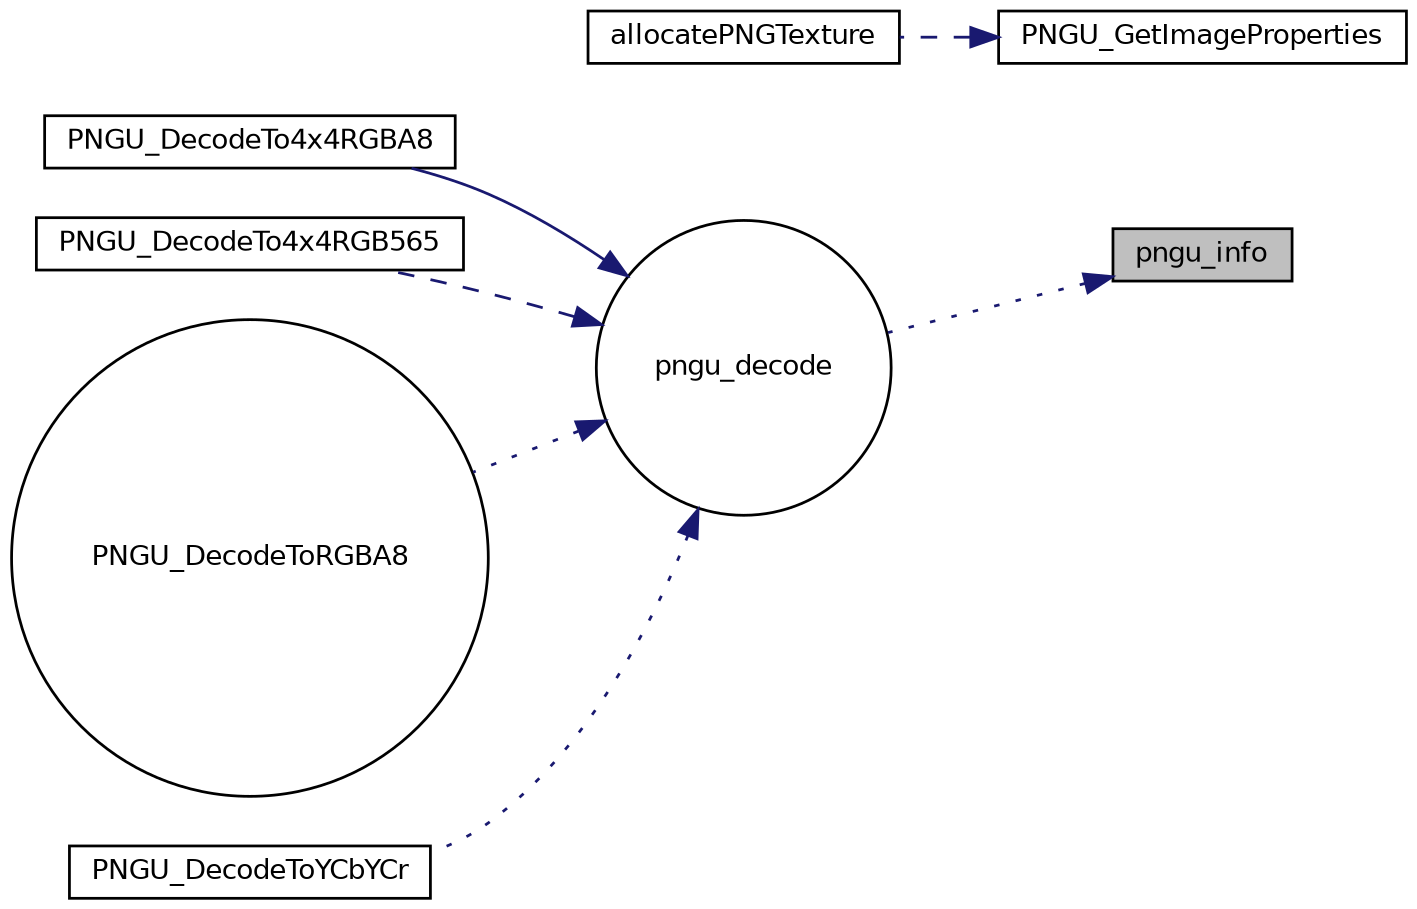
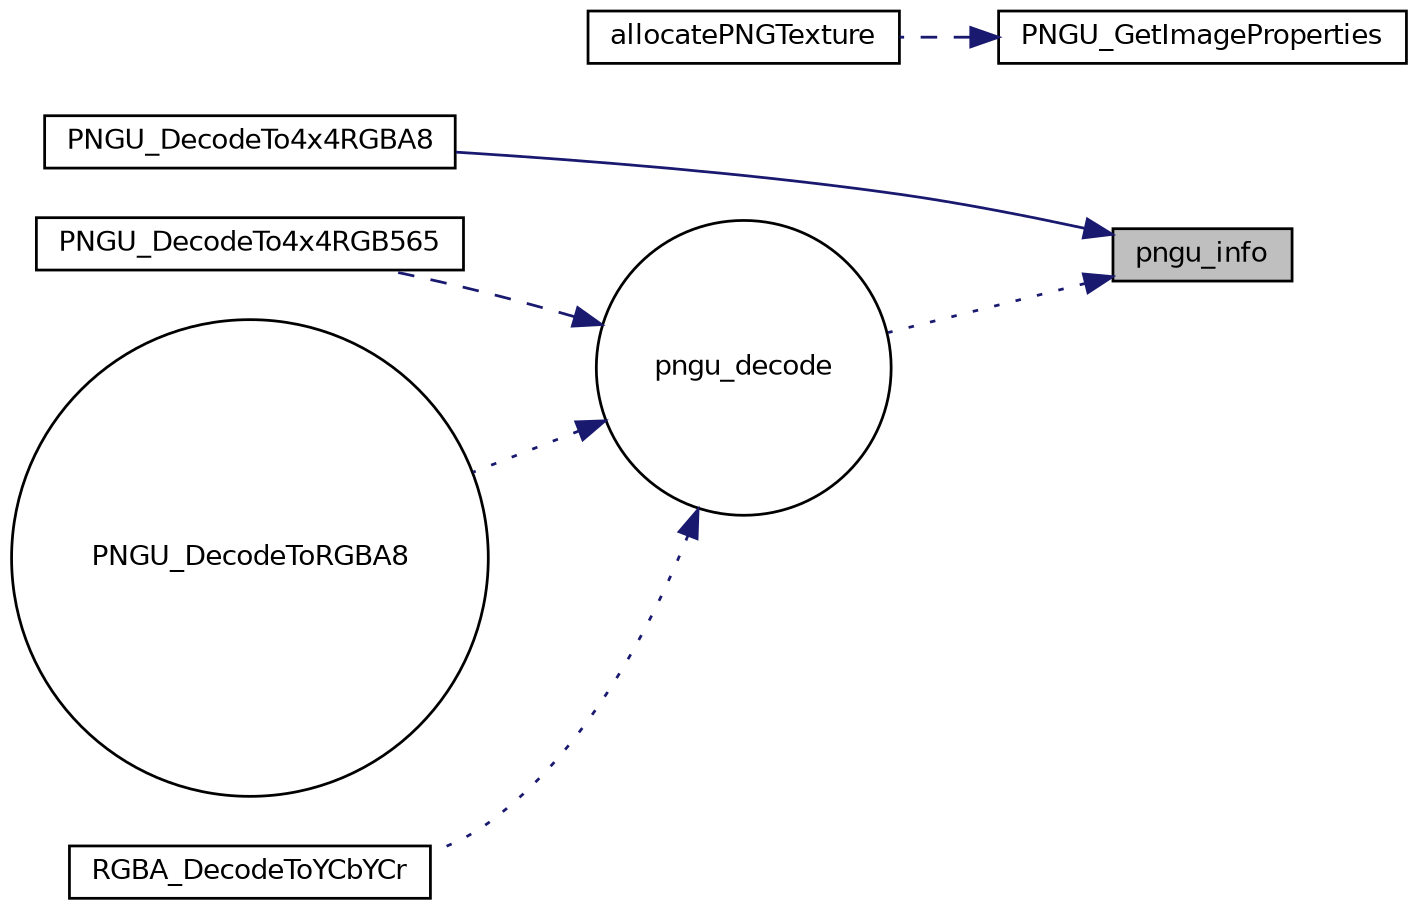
(512, 205) -> (772, 179)
(250, 872) -> (250, 872)
